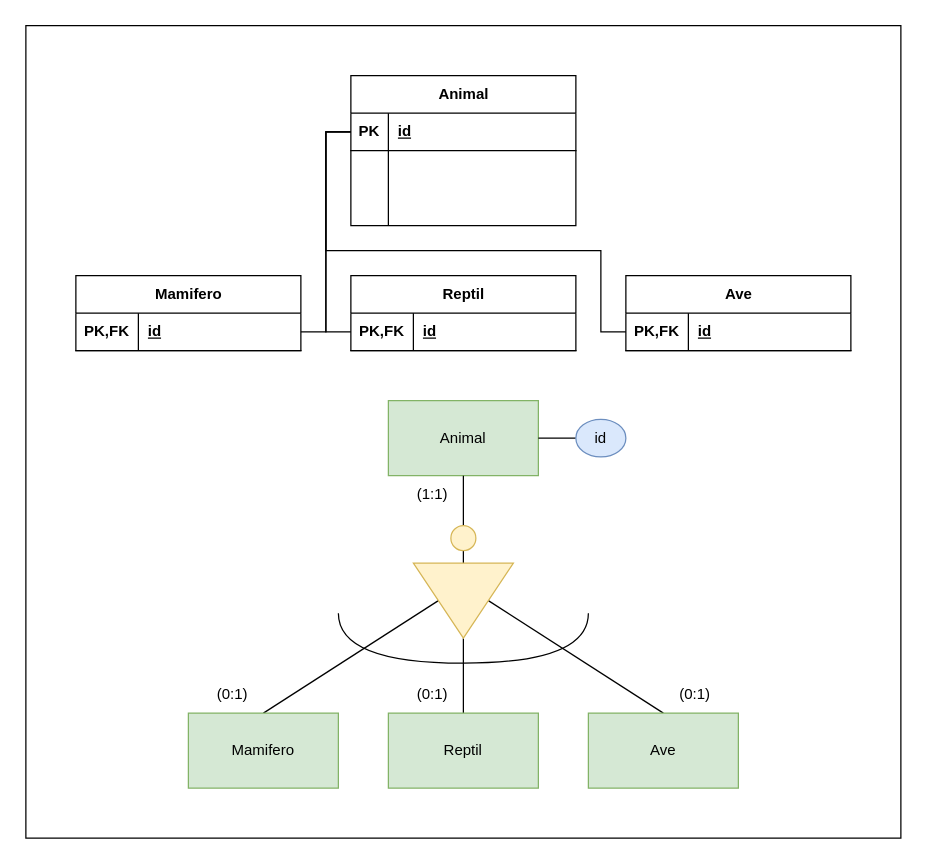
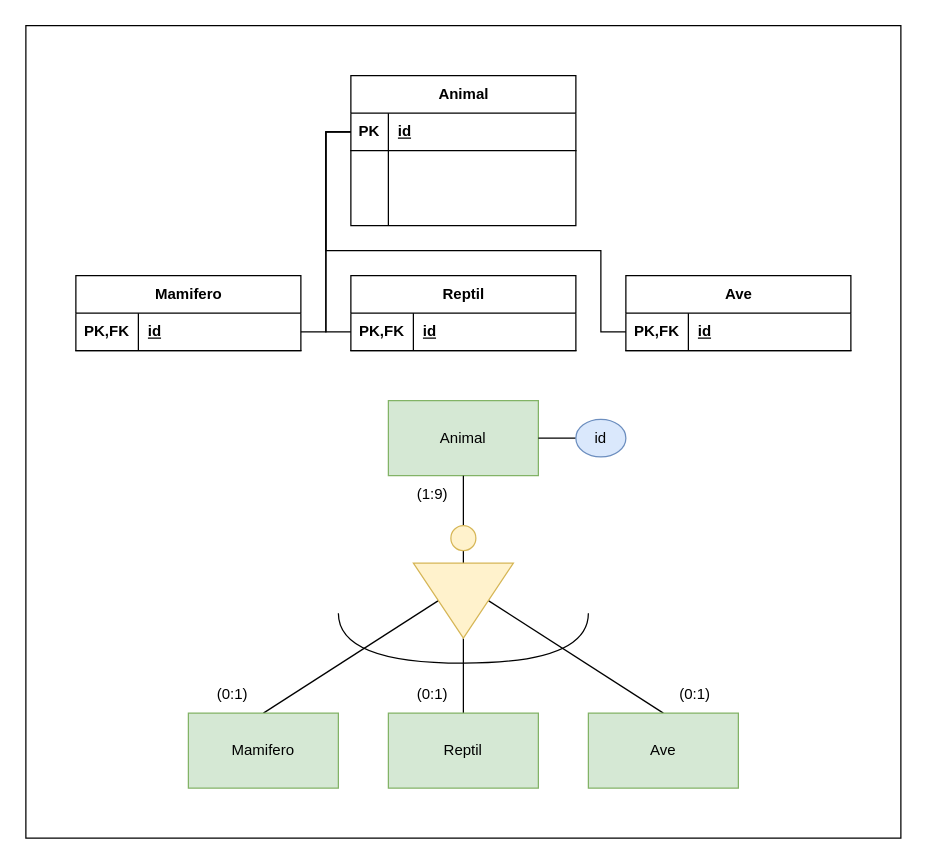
(433, 494) -> (433, 494)
